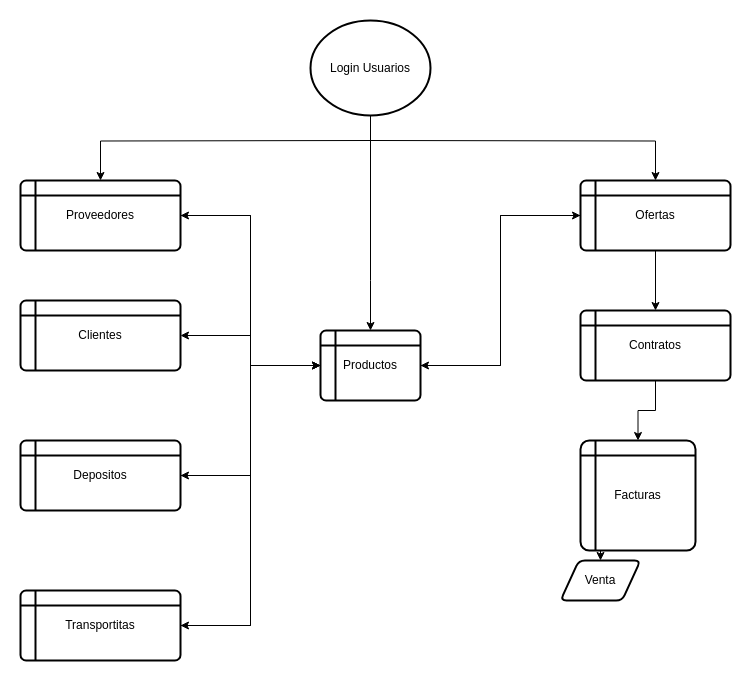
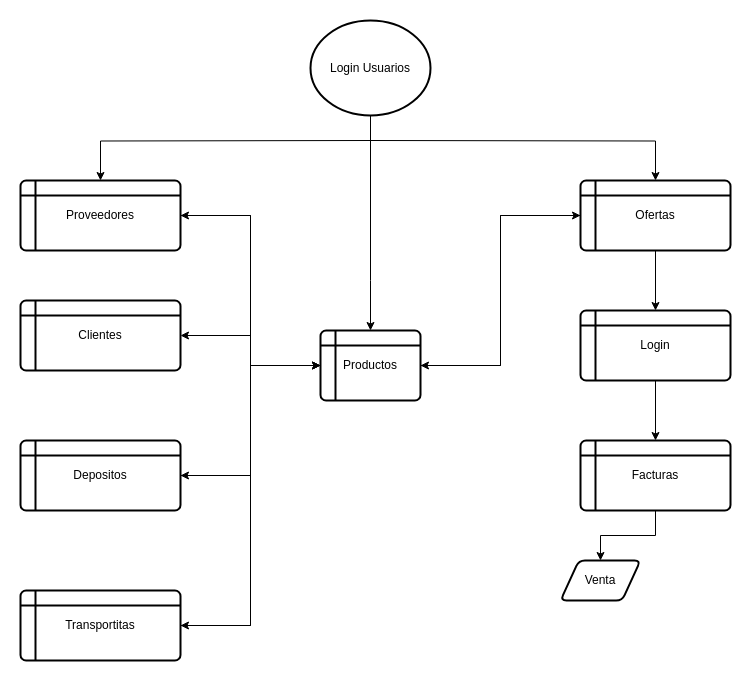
(656, 346) -> (656, 346)
(638, 496) -> (656, 476)
